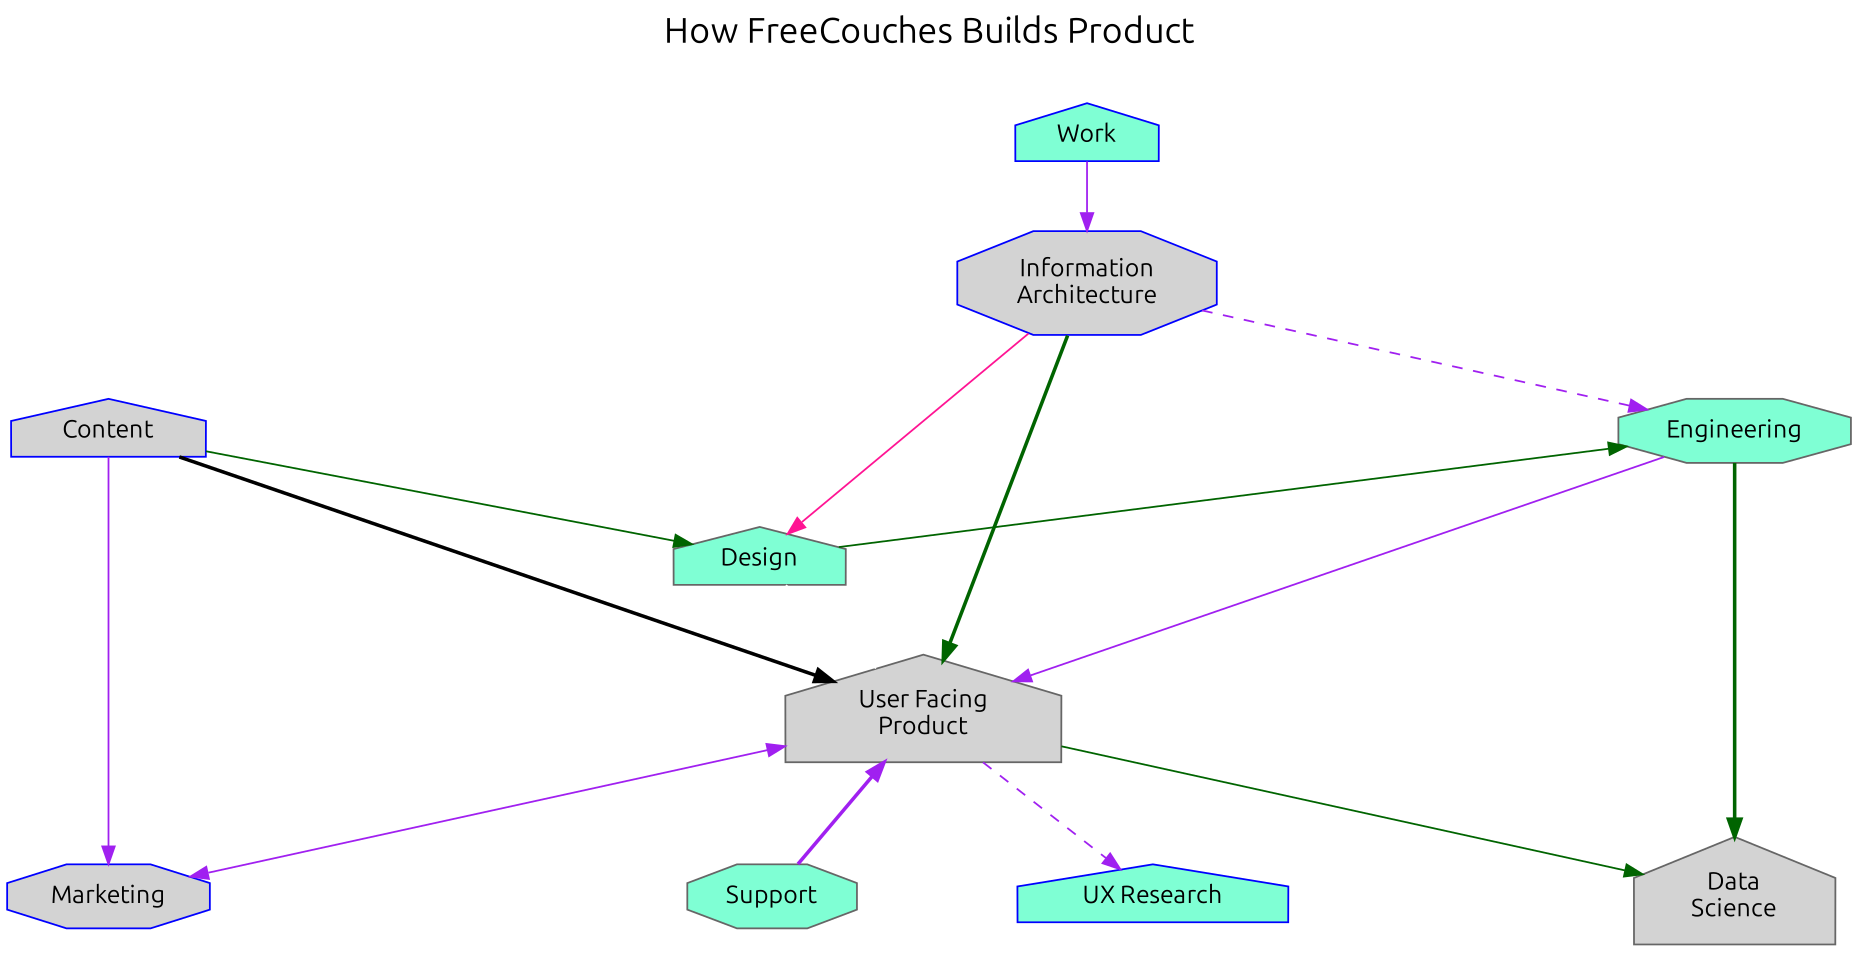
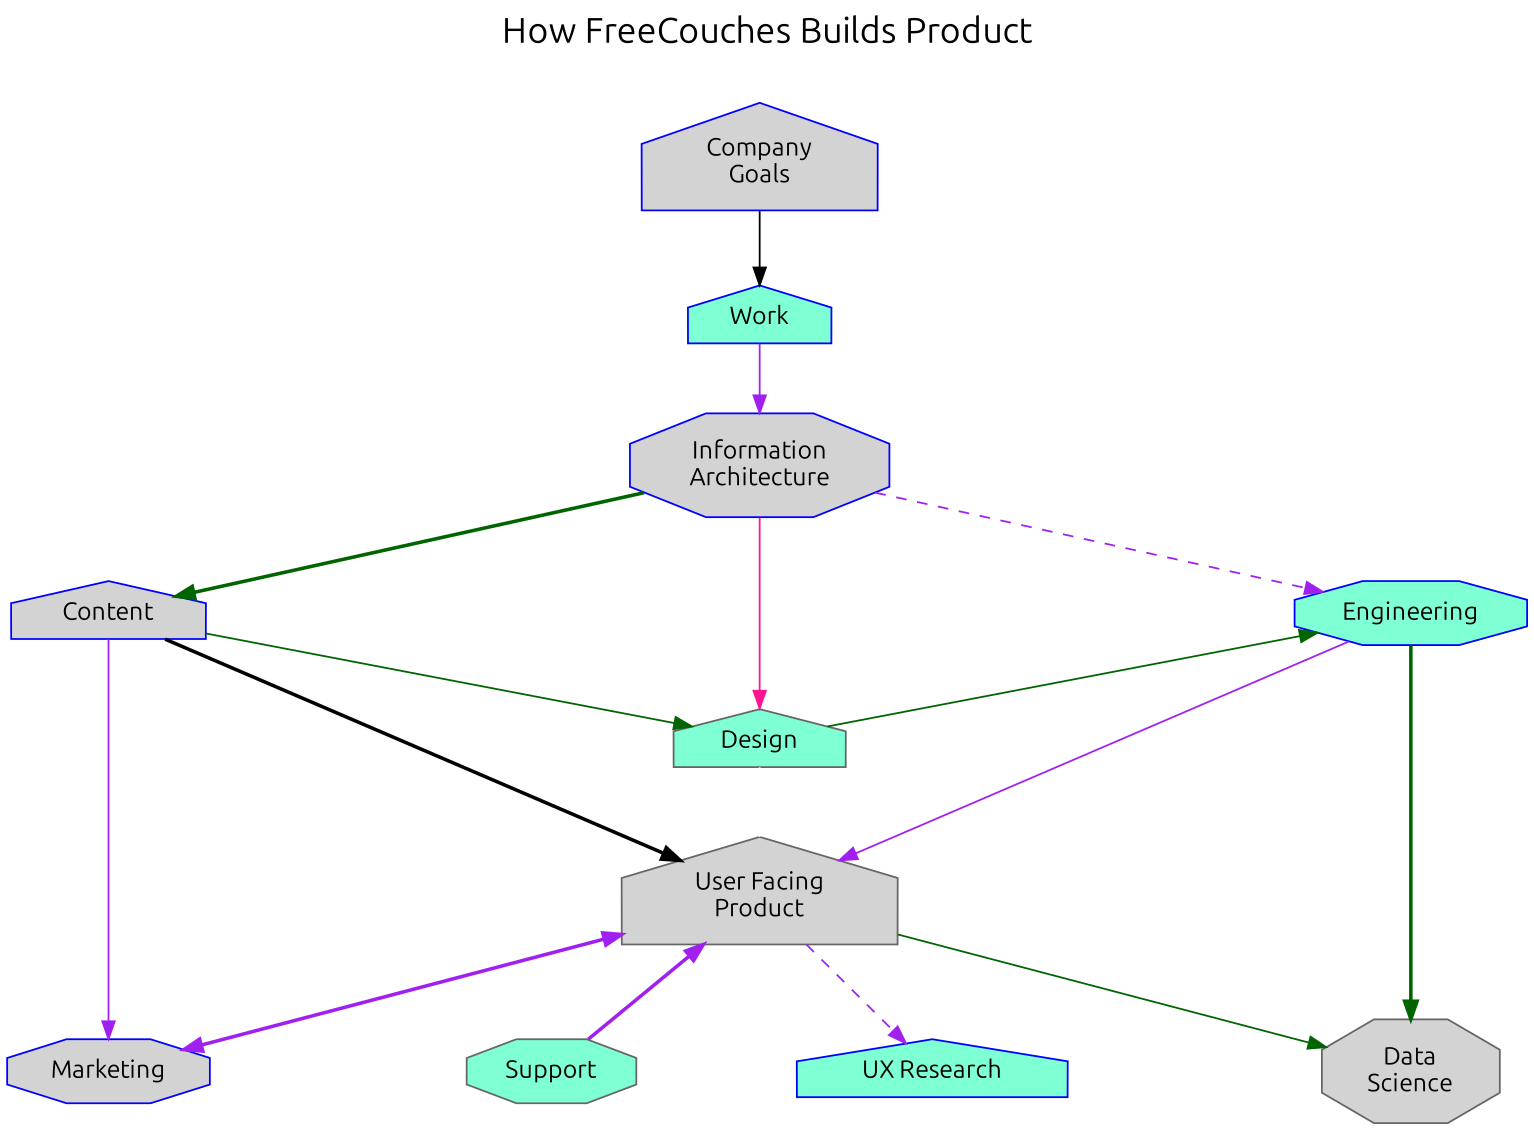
none -> (760, 162)
(1735, 431) -> (1411, 613)
(1009, 489) -> (419, 543)
(488, 811) -> (403, 992)
(1735, 896) -> (1411, 1071)
